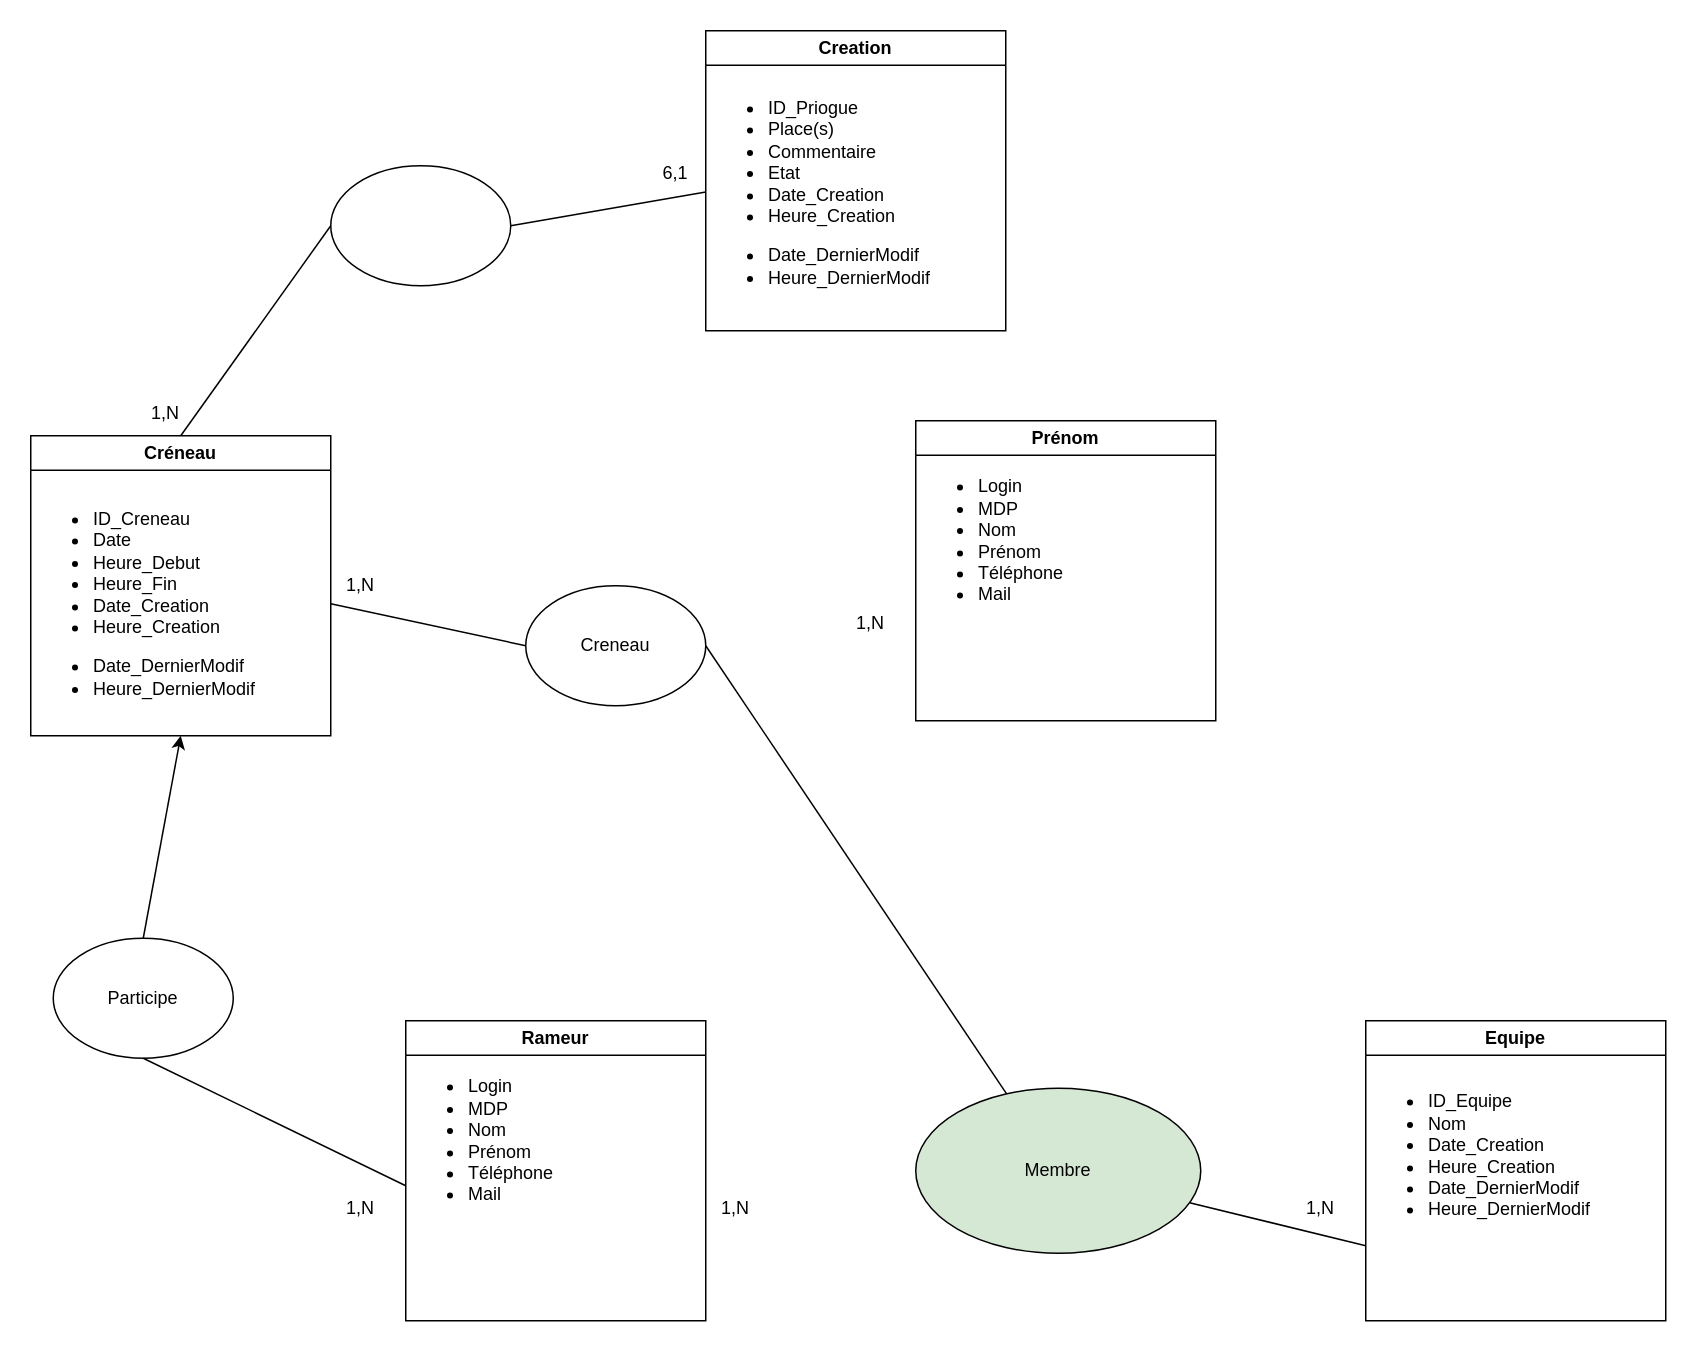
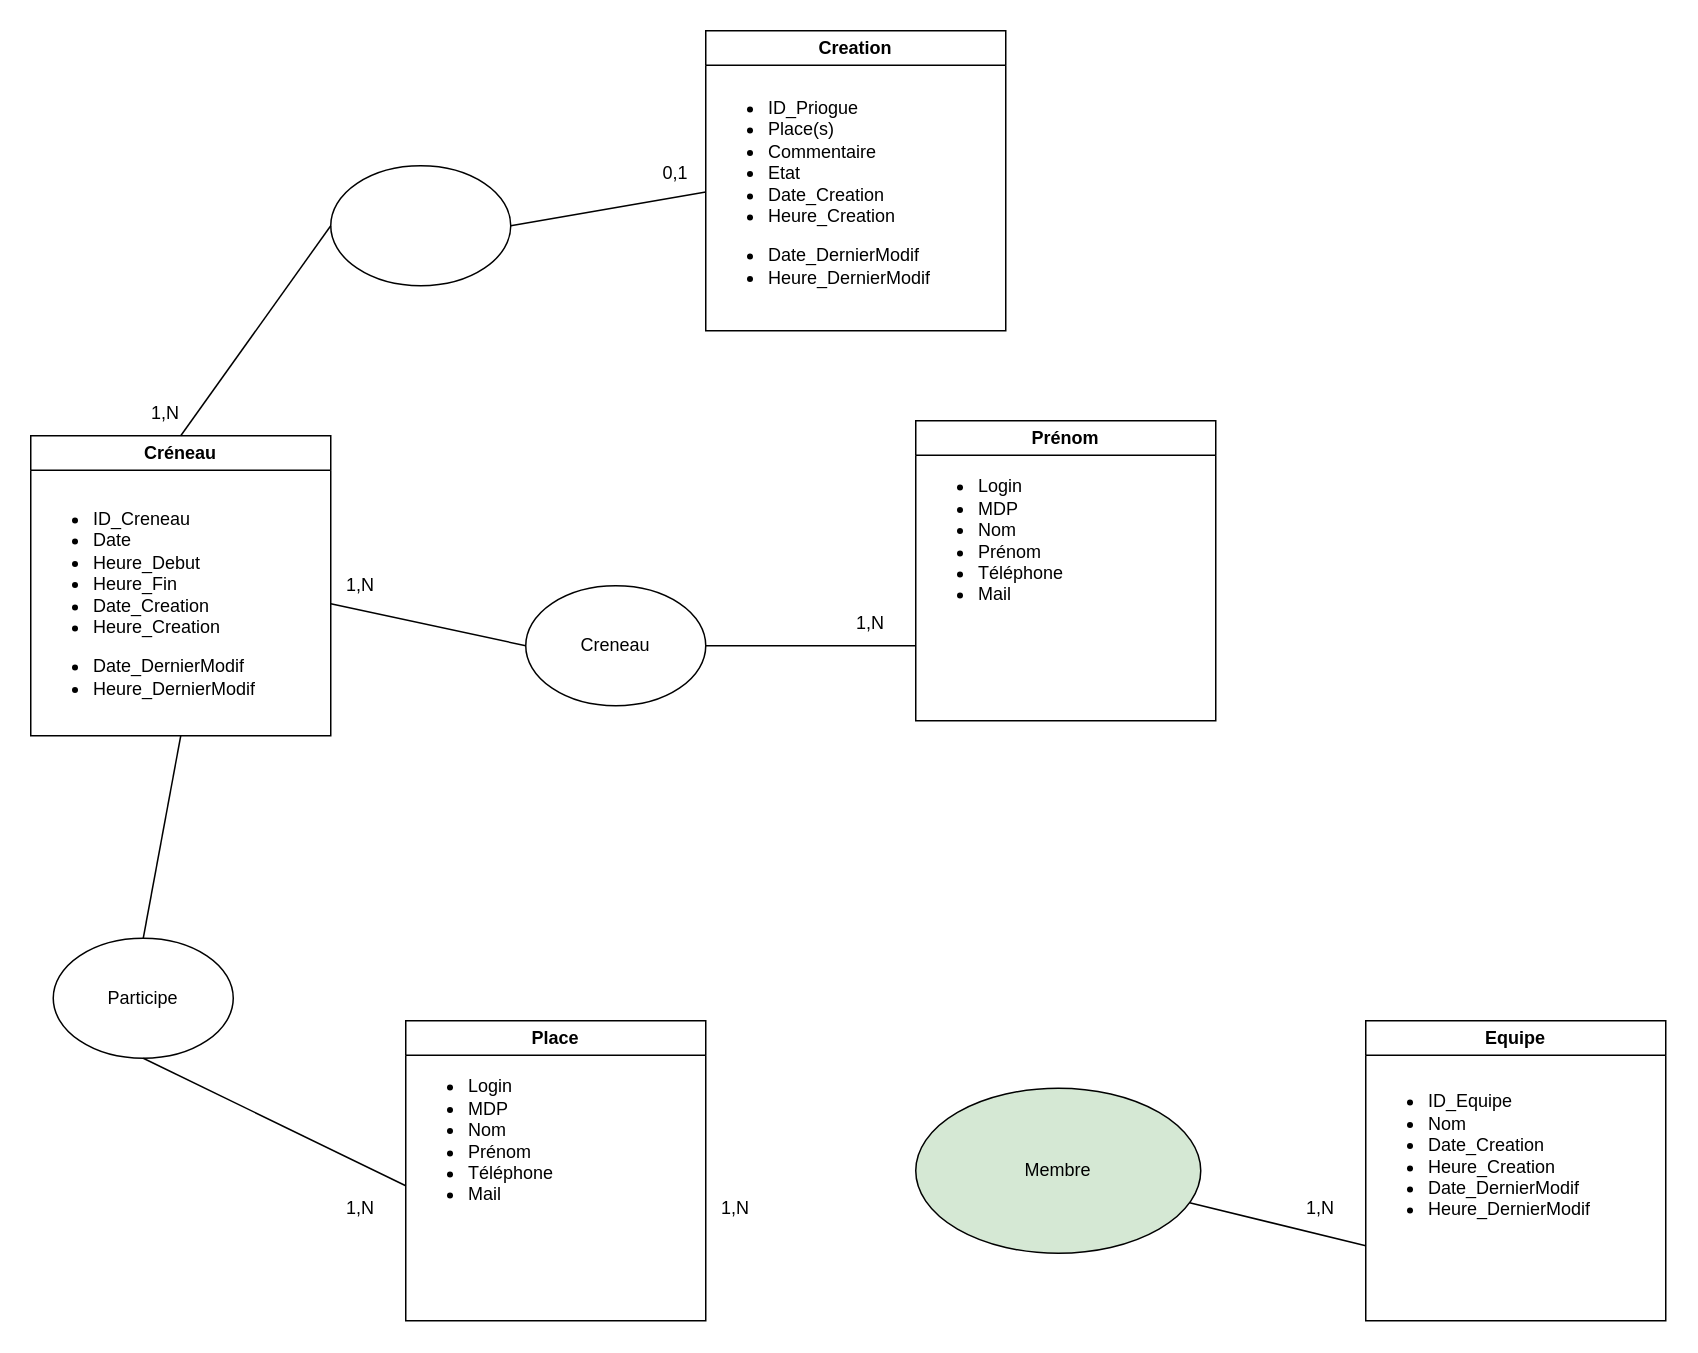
(676, 173) -> (676, 173)
(179, 747) -> (179, 743)
(856, 869) -> (809, 646)
(556, 1039) -> (556, 1039)
